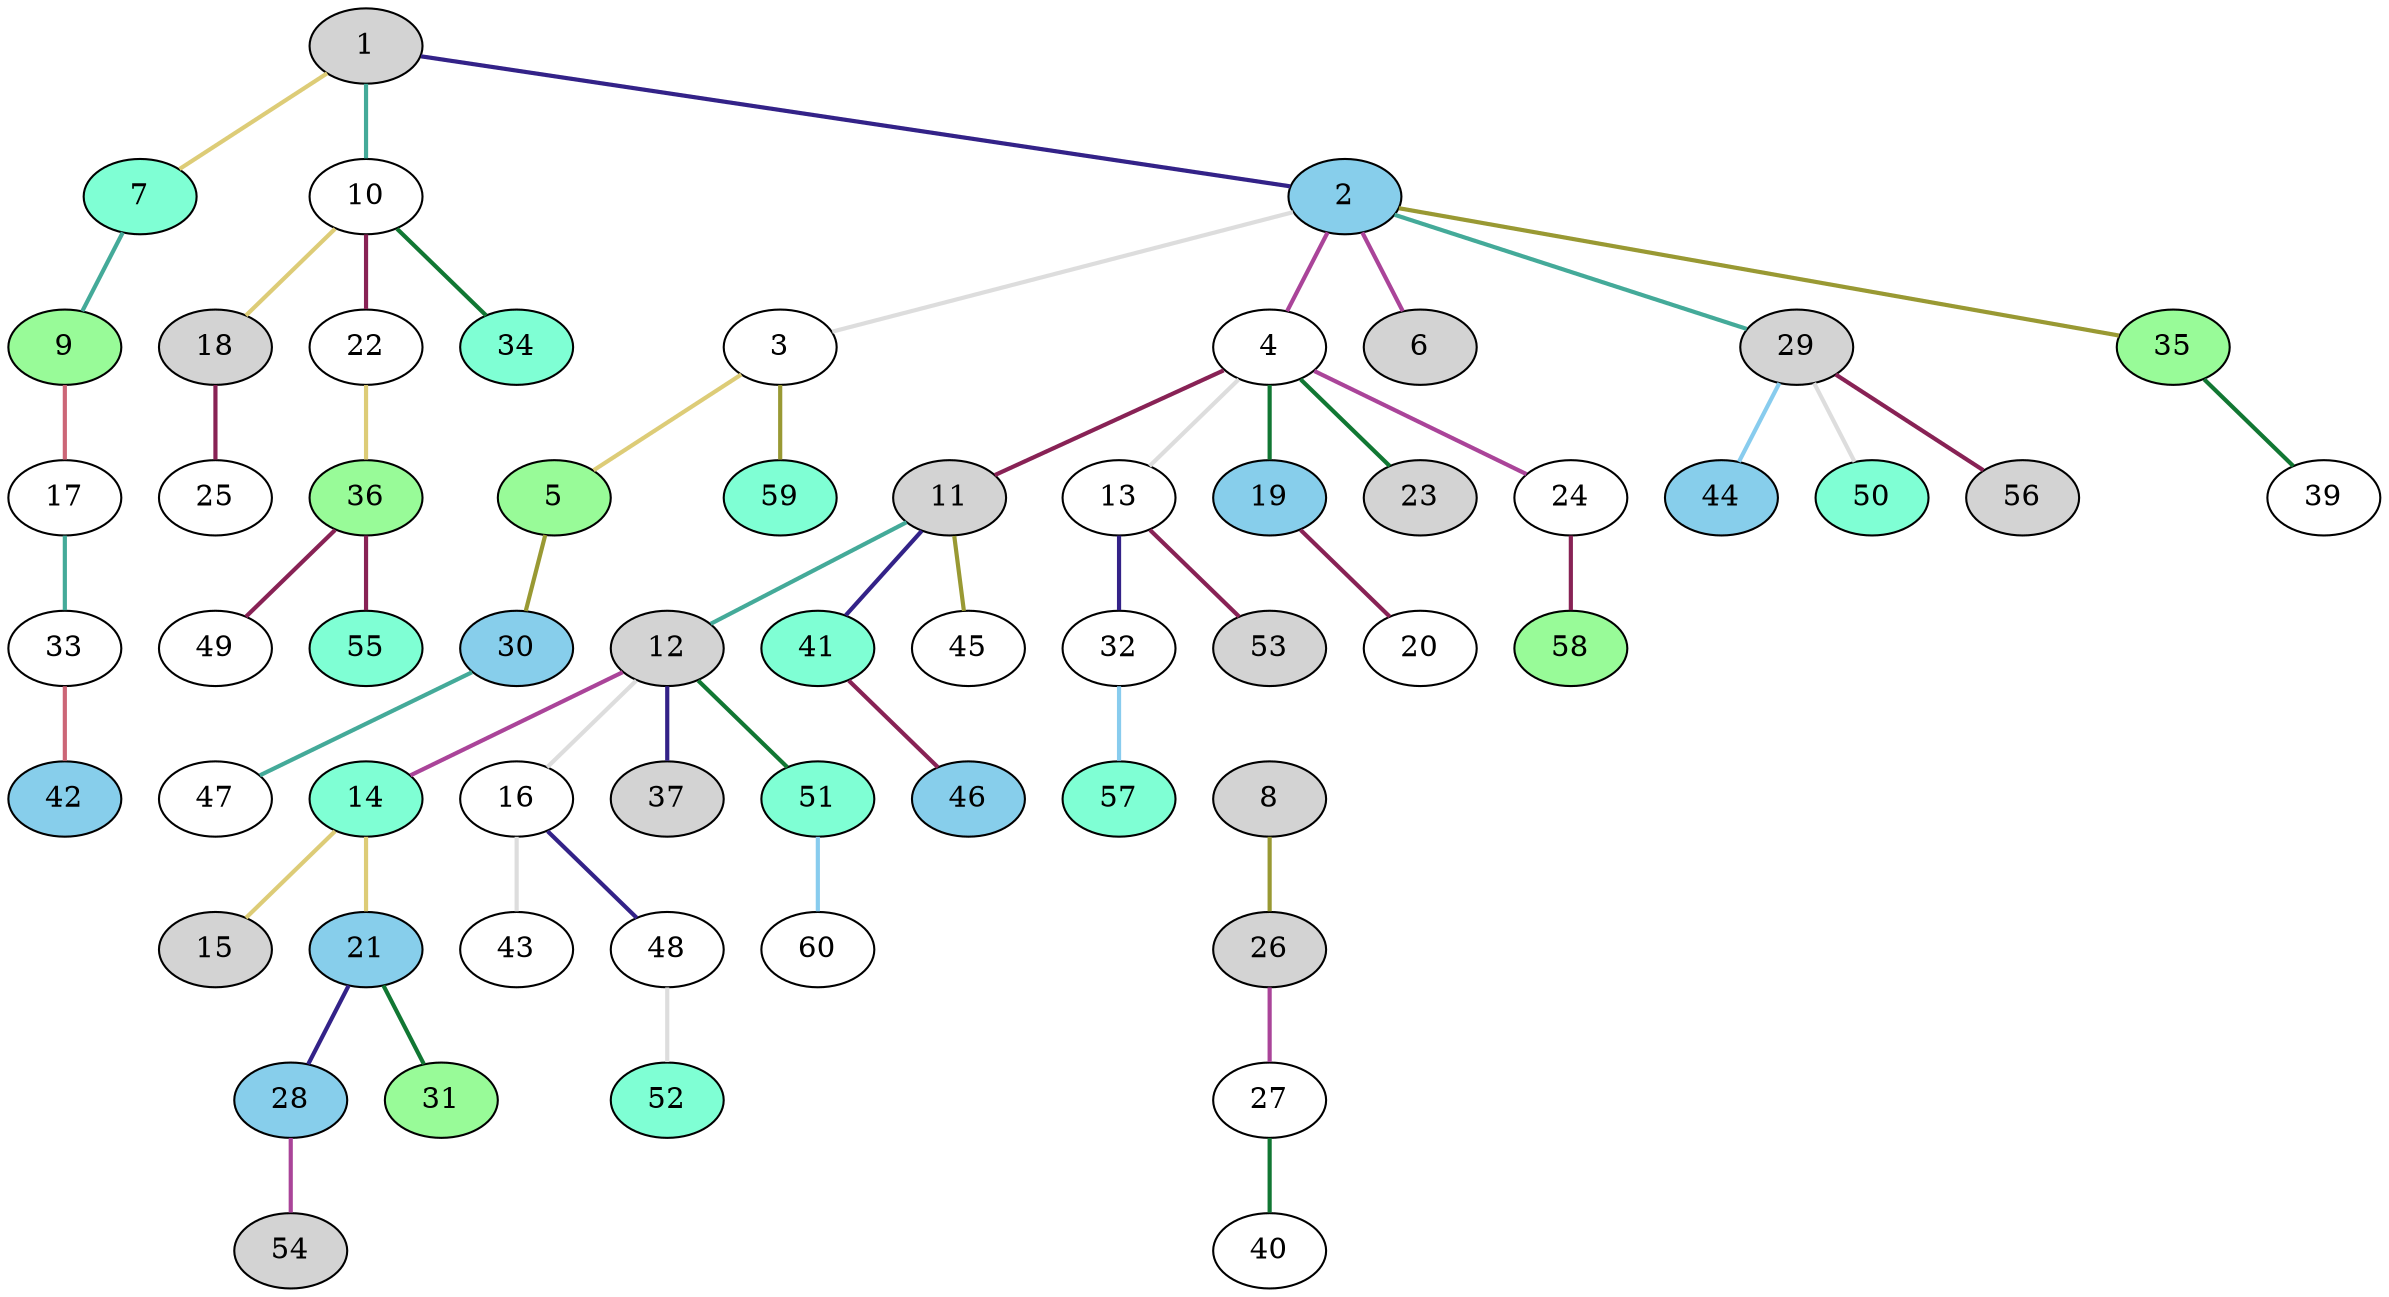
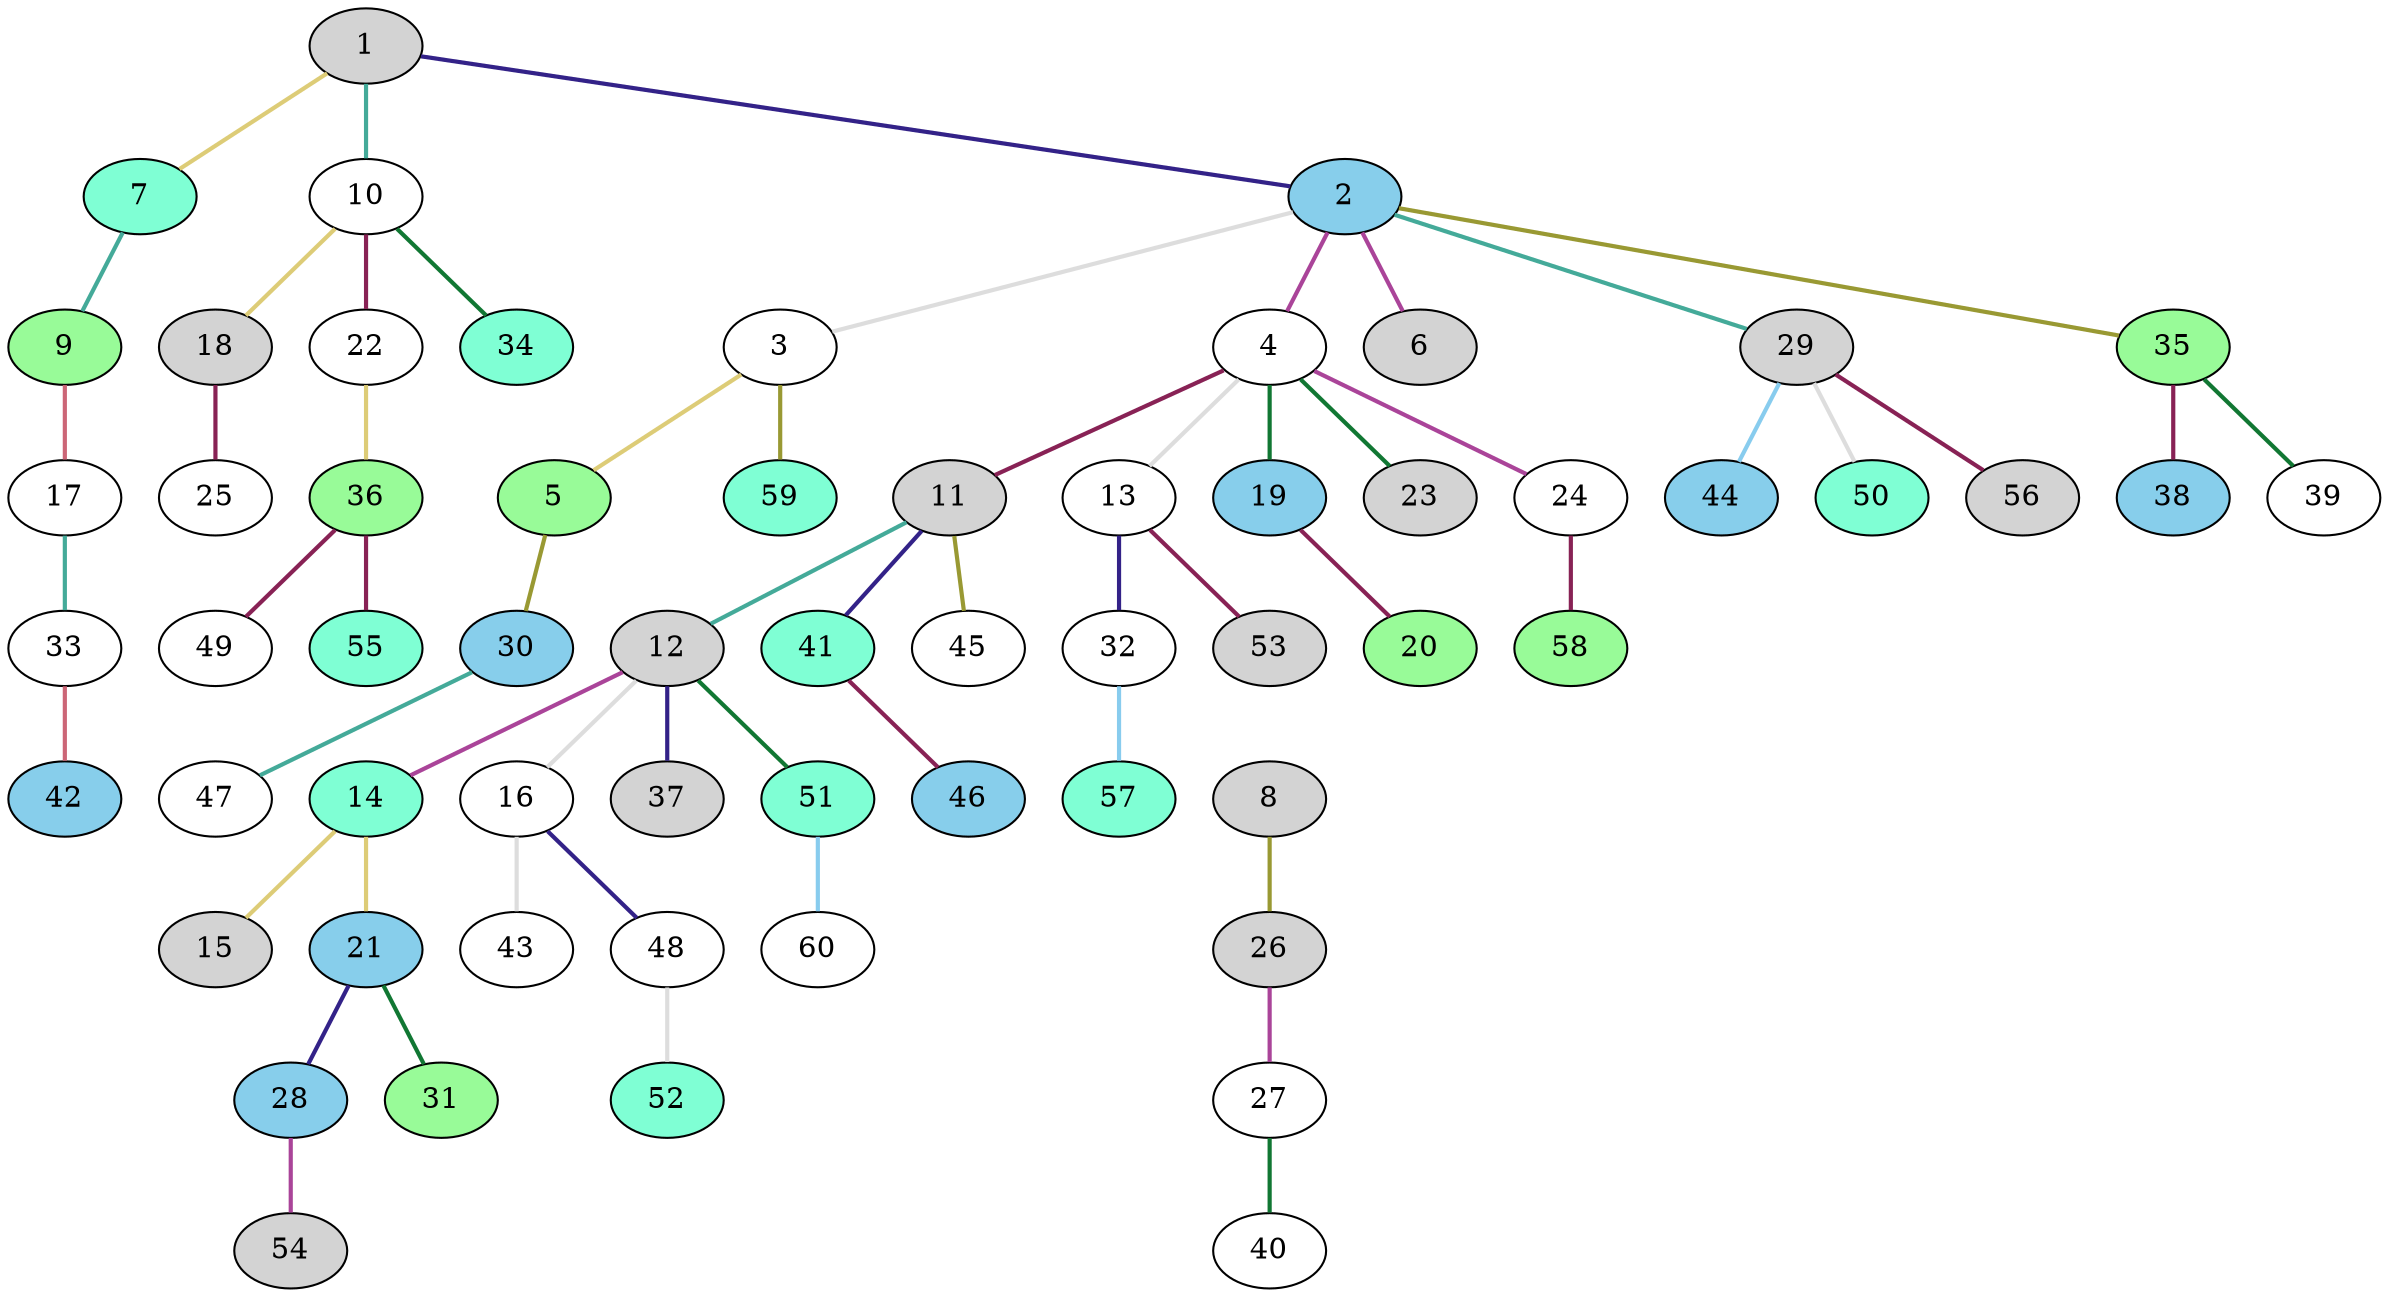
none -> (2173, 498)
(1420, 648) -> (1420, 648)
